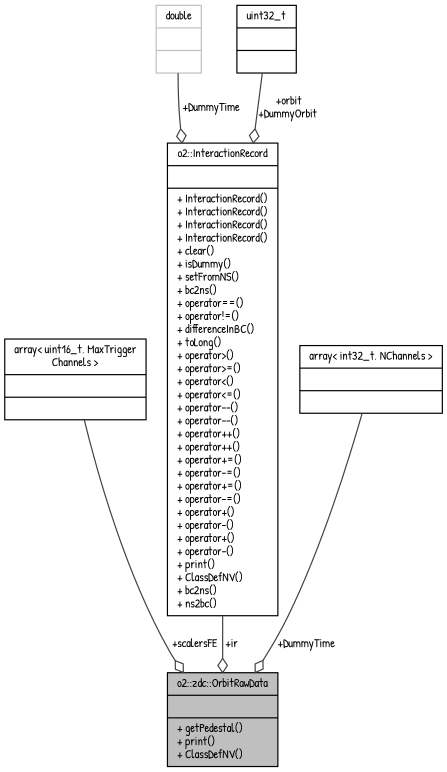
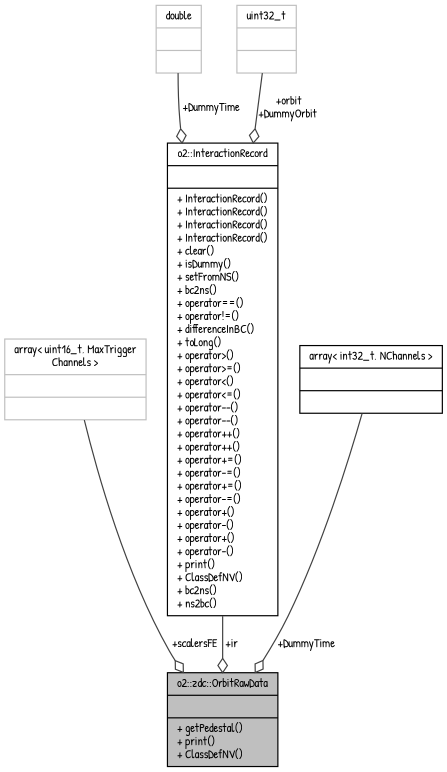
(267, 39) -> (267, 39)
(75, 379) -> (75, 379)
